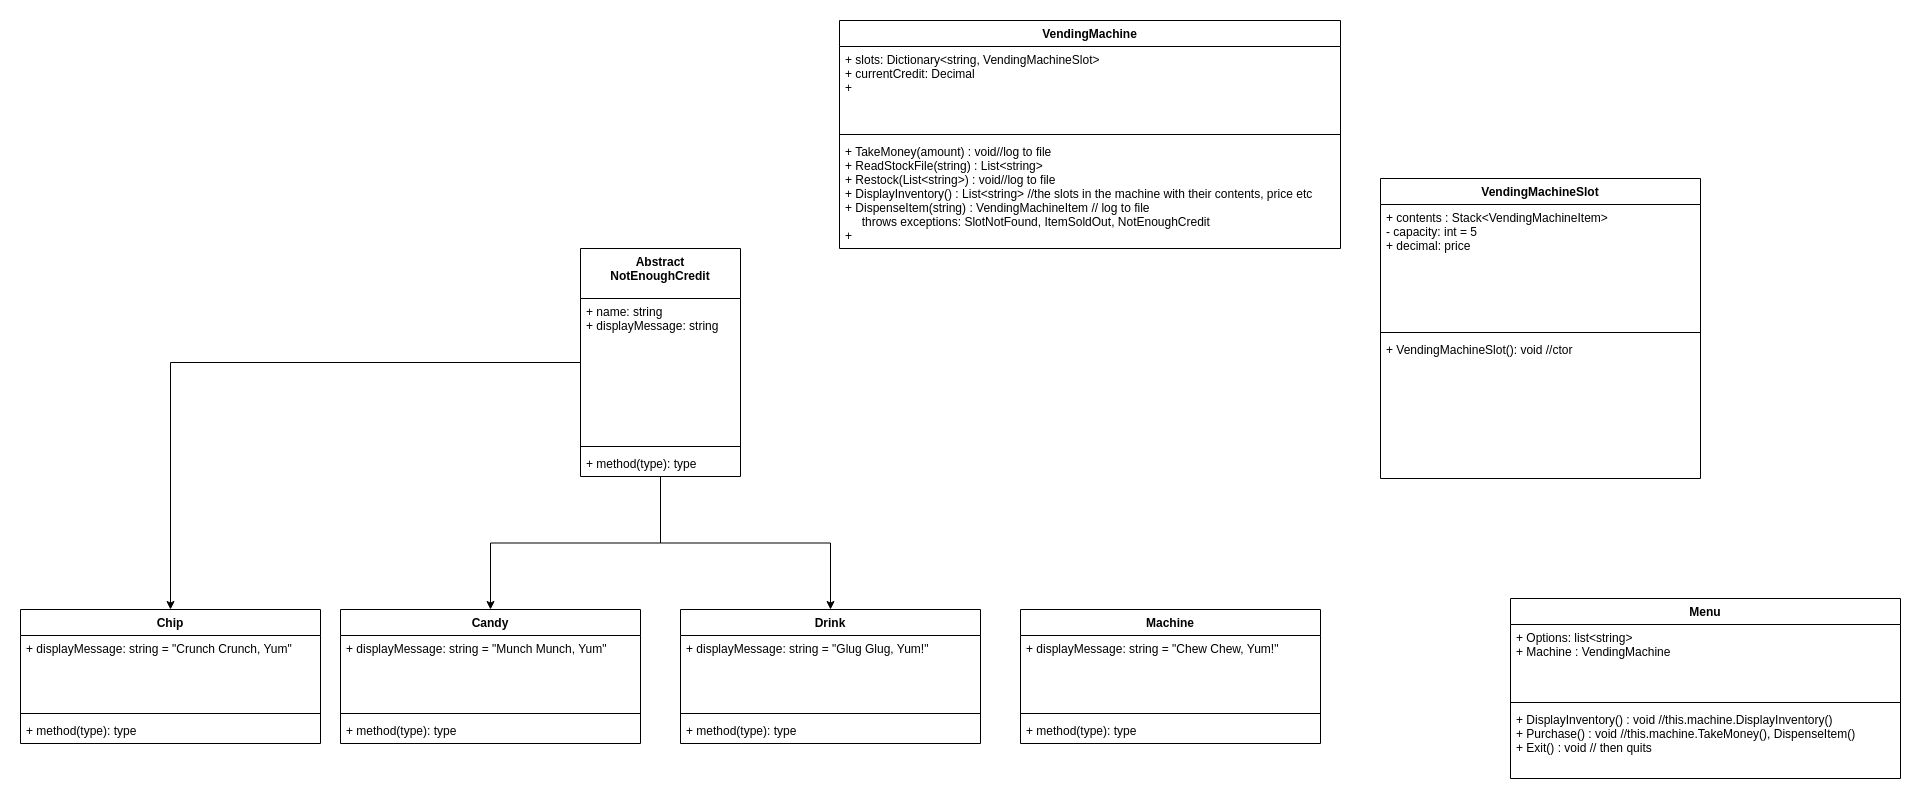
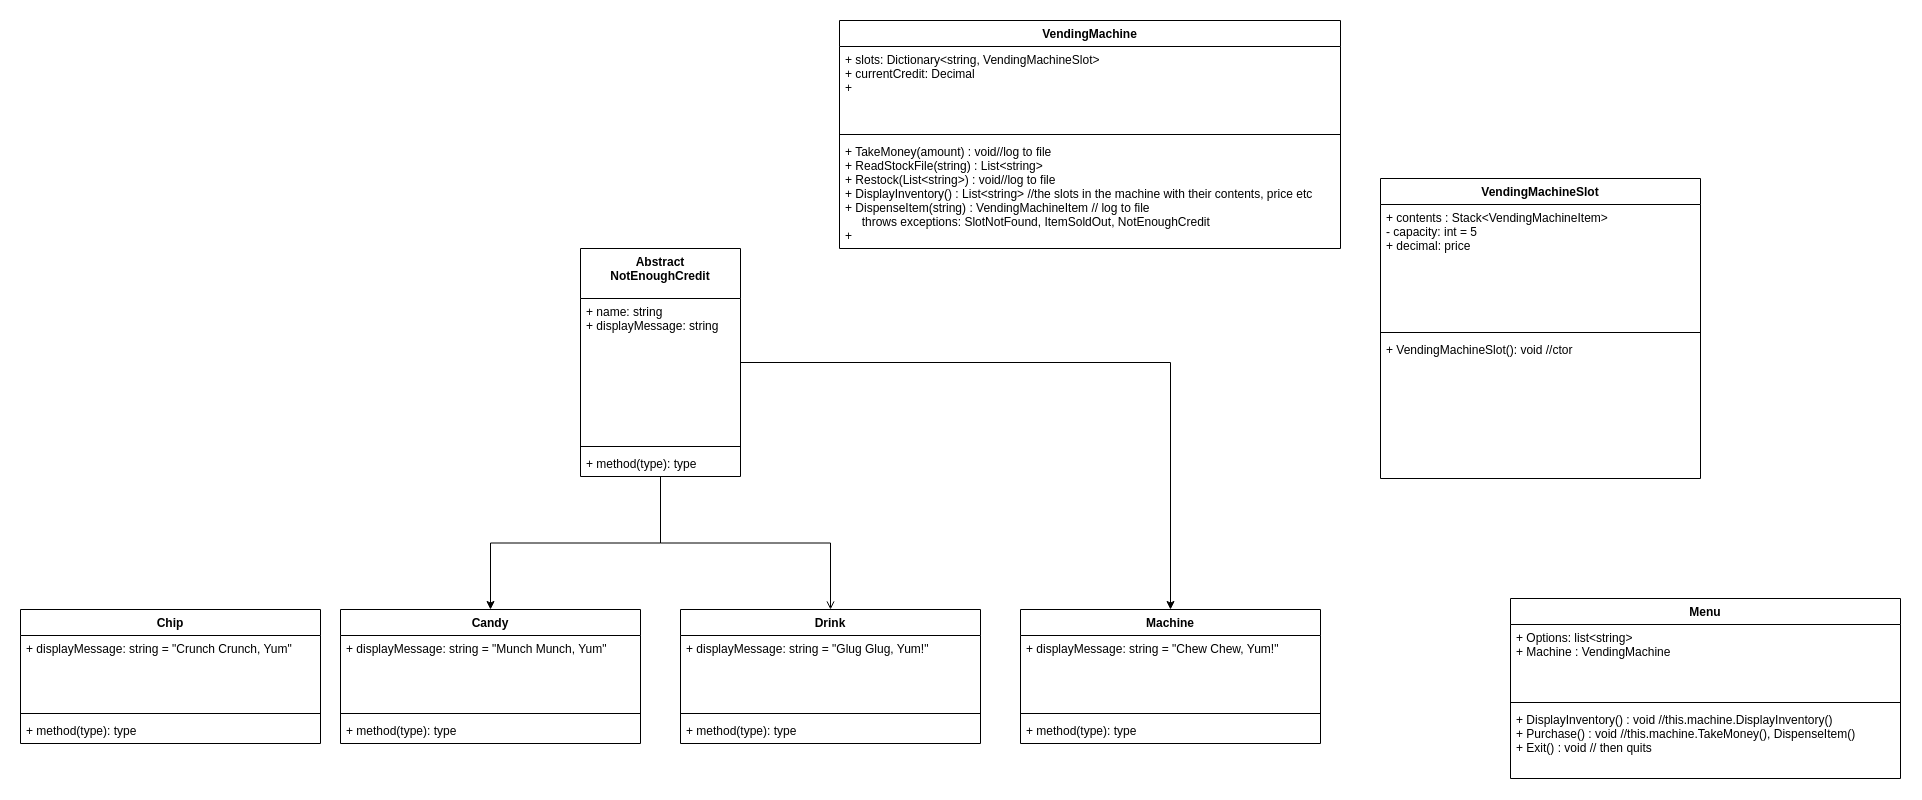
(255, 363) -> none
none -> (1076, 363)
(831, 601) -> (831, 603)
